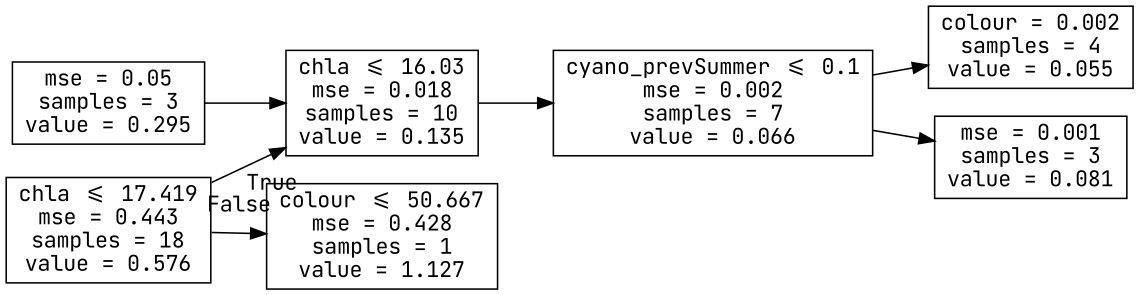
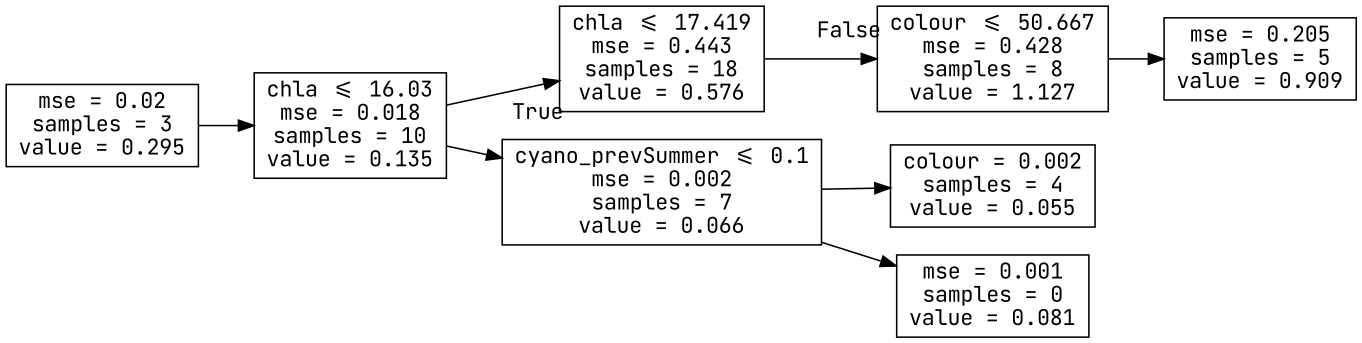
none -> (1260, 59)
(108, 103) -> (102, 126)
(1031, 157) -> (993, 296)
(241, 168) -> (495, 95)
(382, 236) -> (993, 59)
